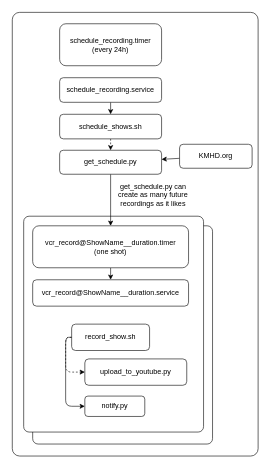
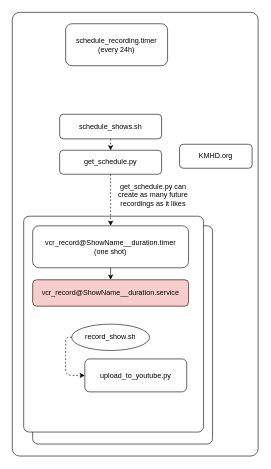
(111, 45) -> (117, 45)
(111, 90) -> none
(111, 106) -> none
(173, 159) -> none
(111, 198) -> (111, 198)
(111, 293) -> (111, 293)
(111, 338) -> (111, 338)
(136, 372) -> (136, 376)
(66, 392) -> none
(115, 407) -> none
